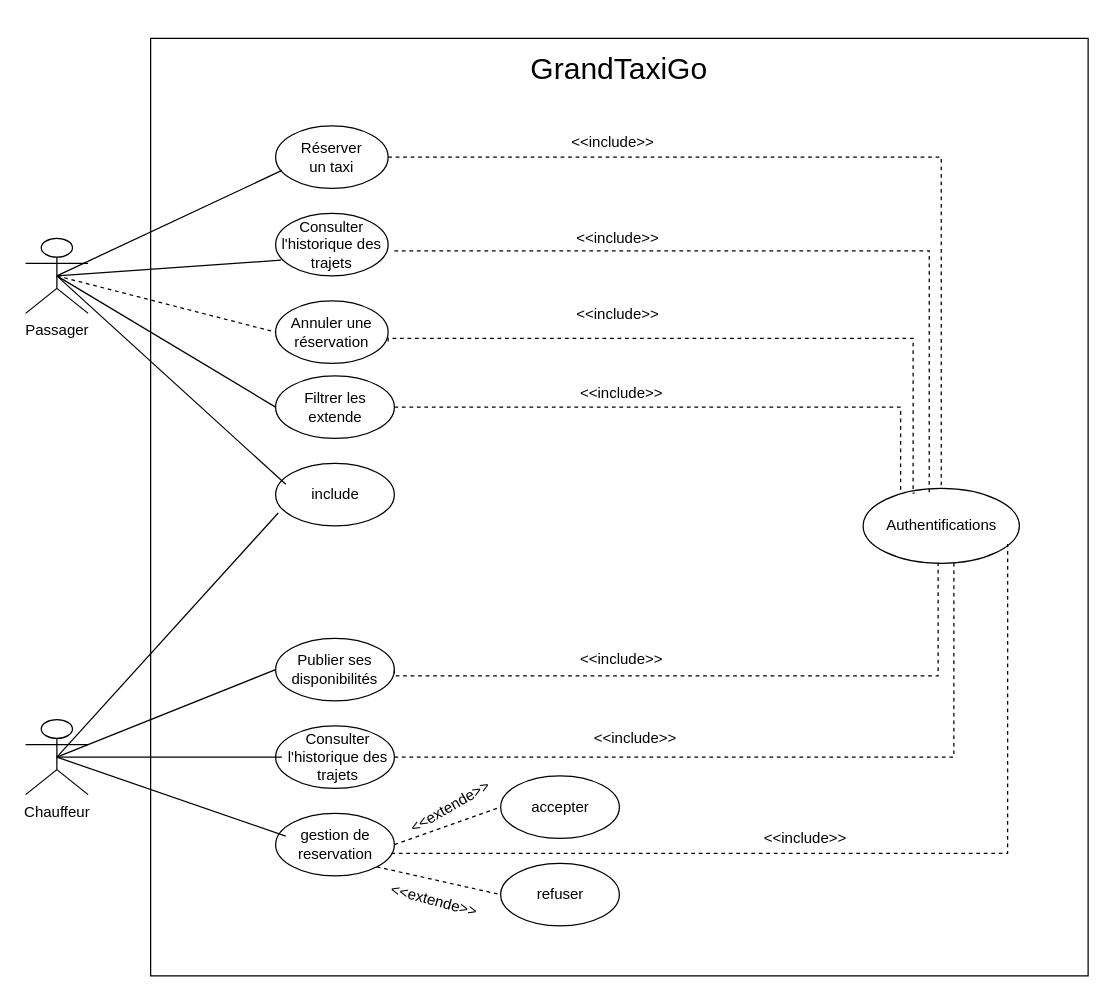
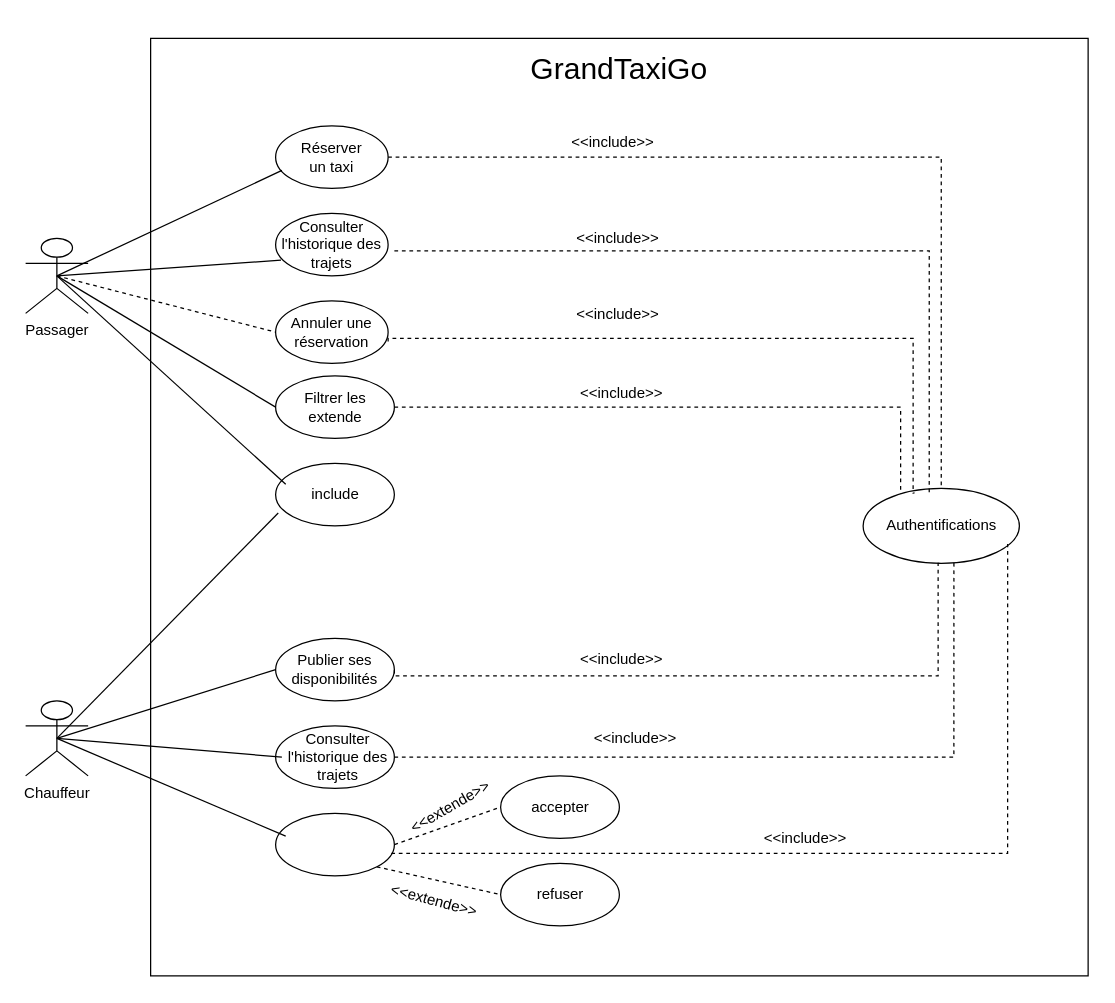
(57, 757) -> (57, 738)
(335, 844) -> none
